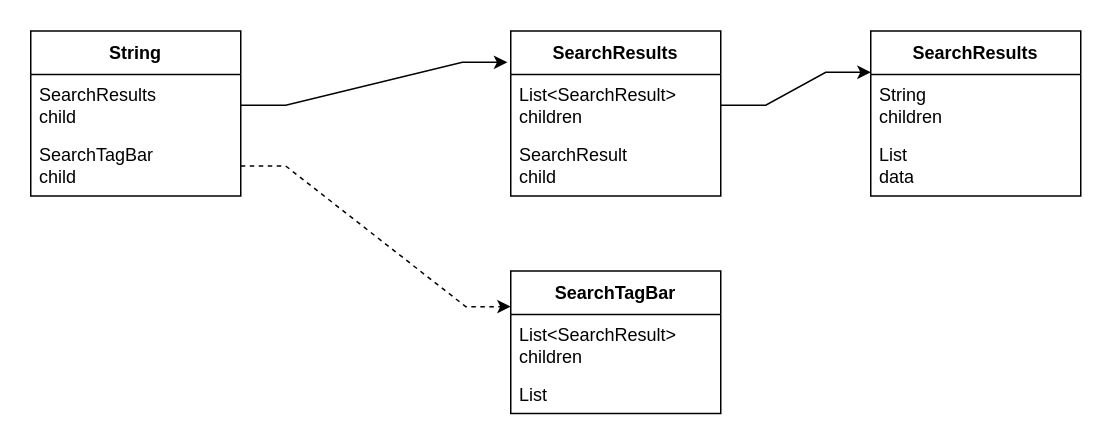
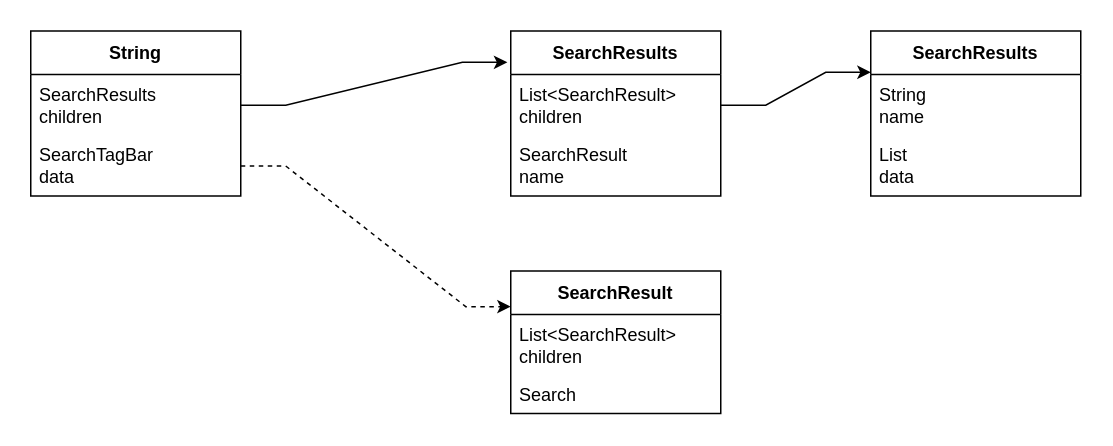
(103, 106) -> (103, 106)
(915, 106) -> (908, 106)
(100, 166) -> (100, 166)
(578, 166) -> (578, 166)
(616, 293) -> (616, 293)
(538, 395) -> (550, 395)
